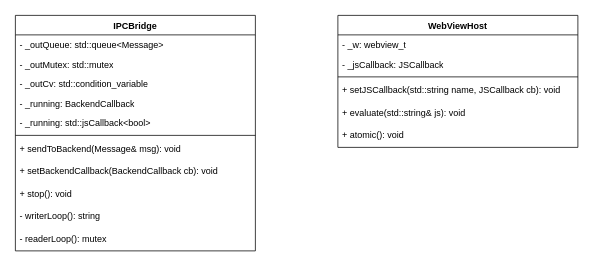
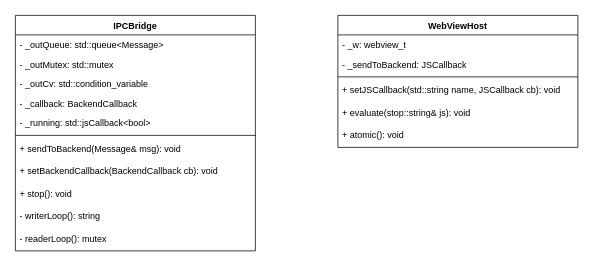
(397, 65) -> (407, 65)
(81, 104) -> (82, 104)
(415, 113) -> (418, 113)
